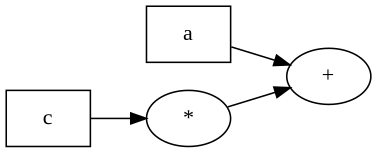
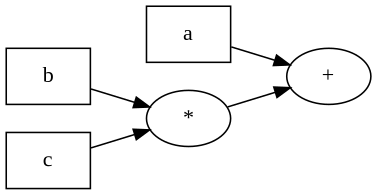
none -> (48, 76)
